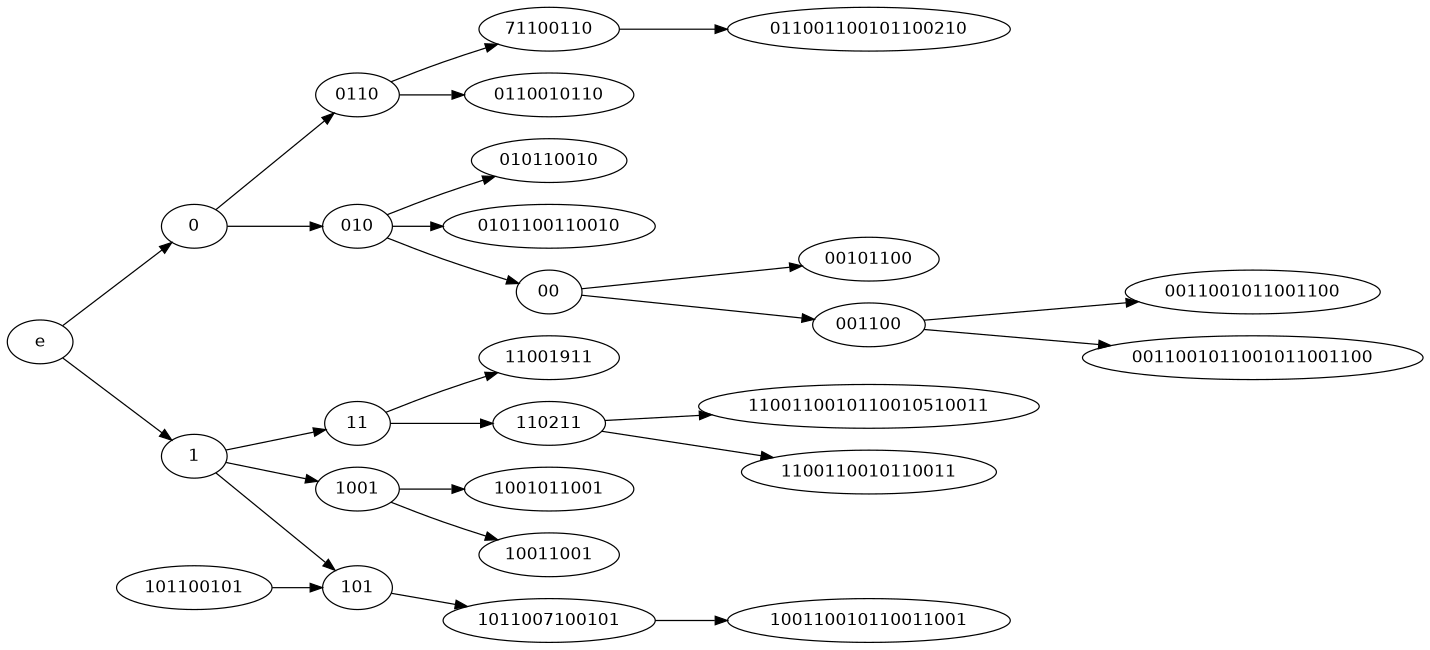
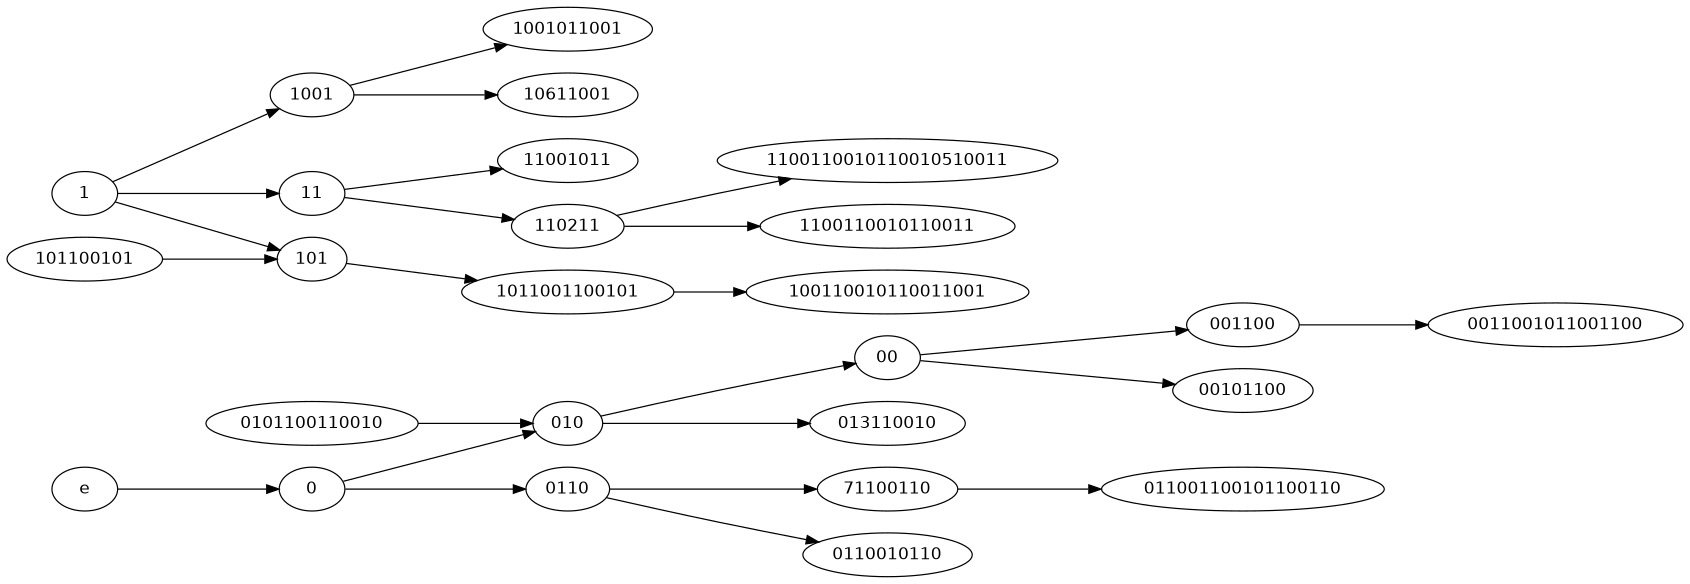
(869, 29) -> (1243, 489)
(549, 161) -> (888, 423)
(412, 226) -> (469, 423)
(549, 358) -> (568, 161)
(1253, 358) -> none
(112, 395) -> none
(549, 555) -> (568, 95)
(549, 620) -> (568, 292)
